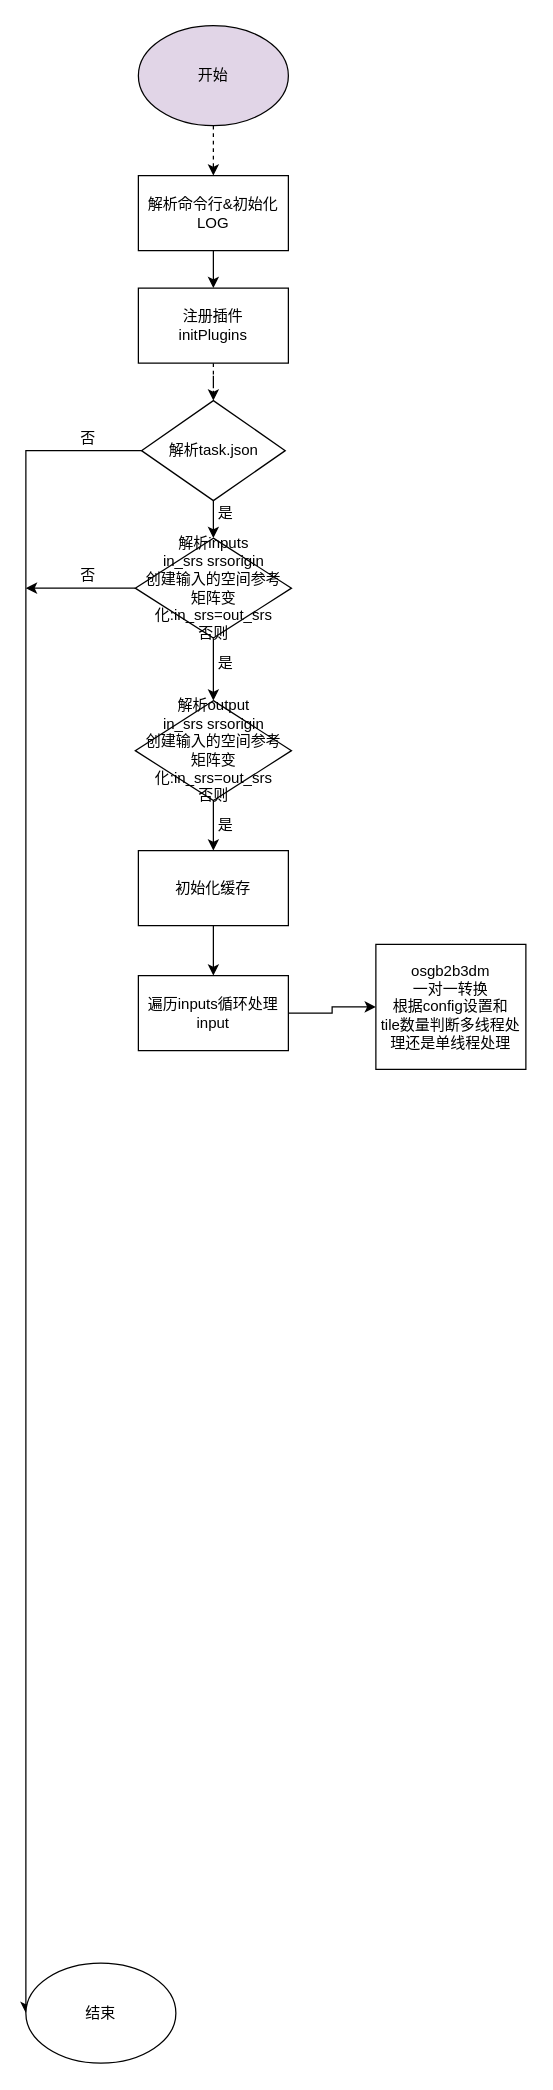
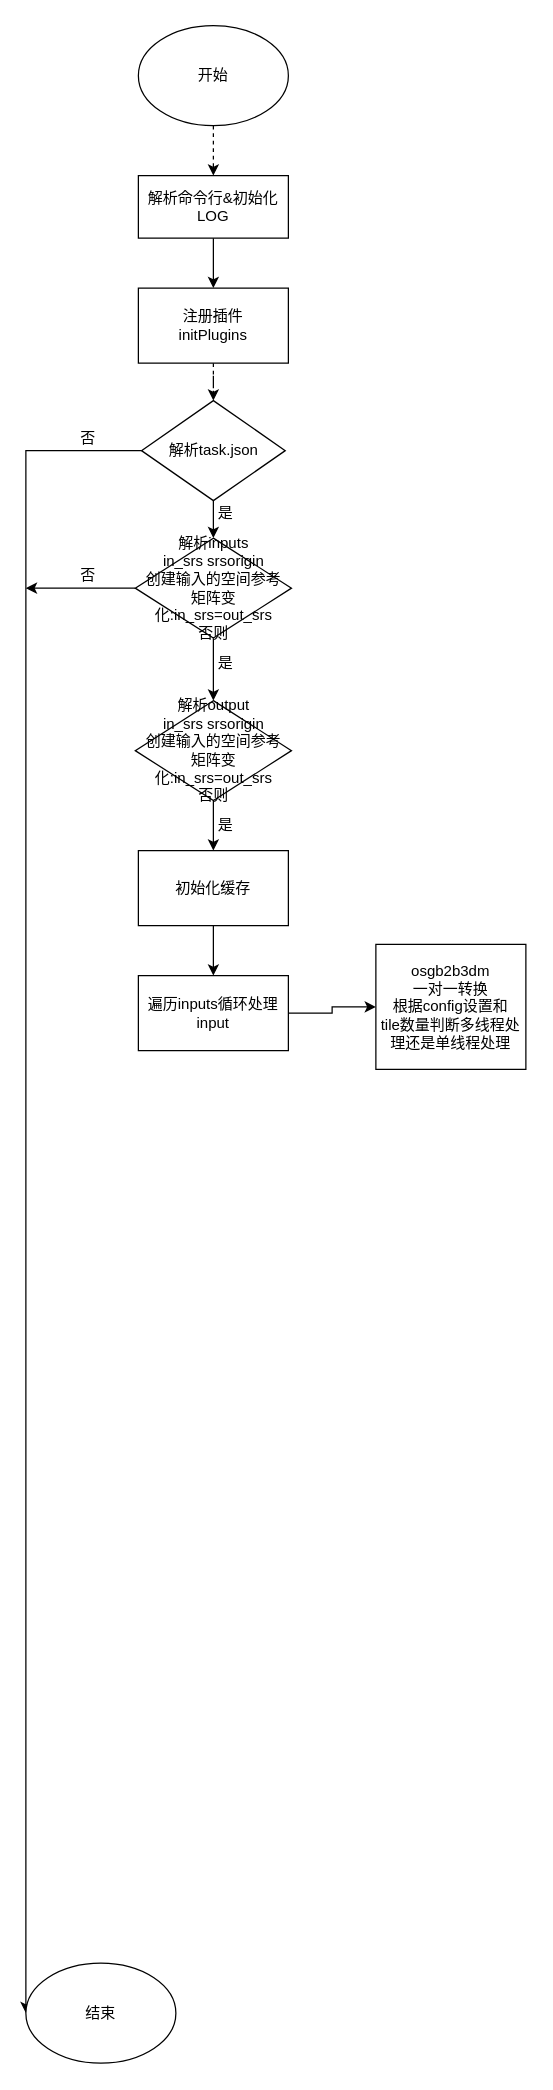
(213, 76) -> (213, 76)
(213, 213) -> (213, 207)
